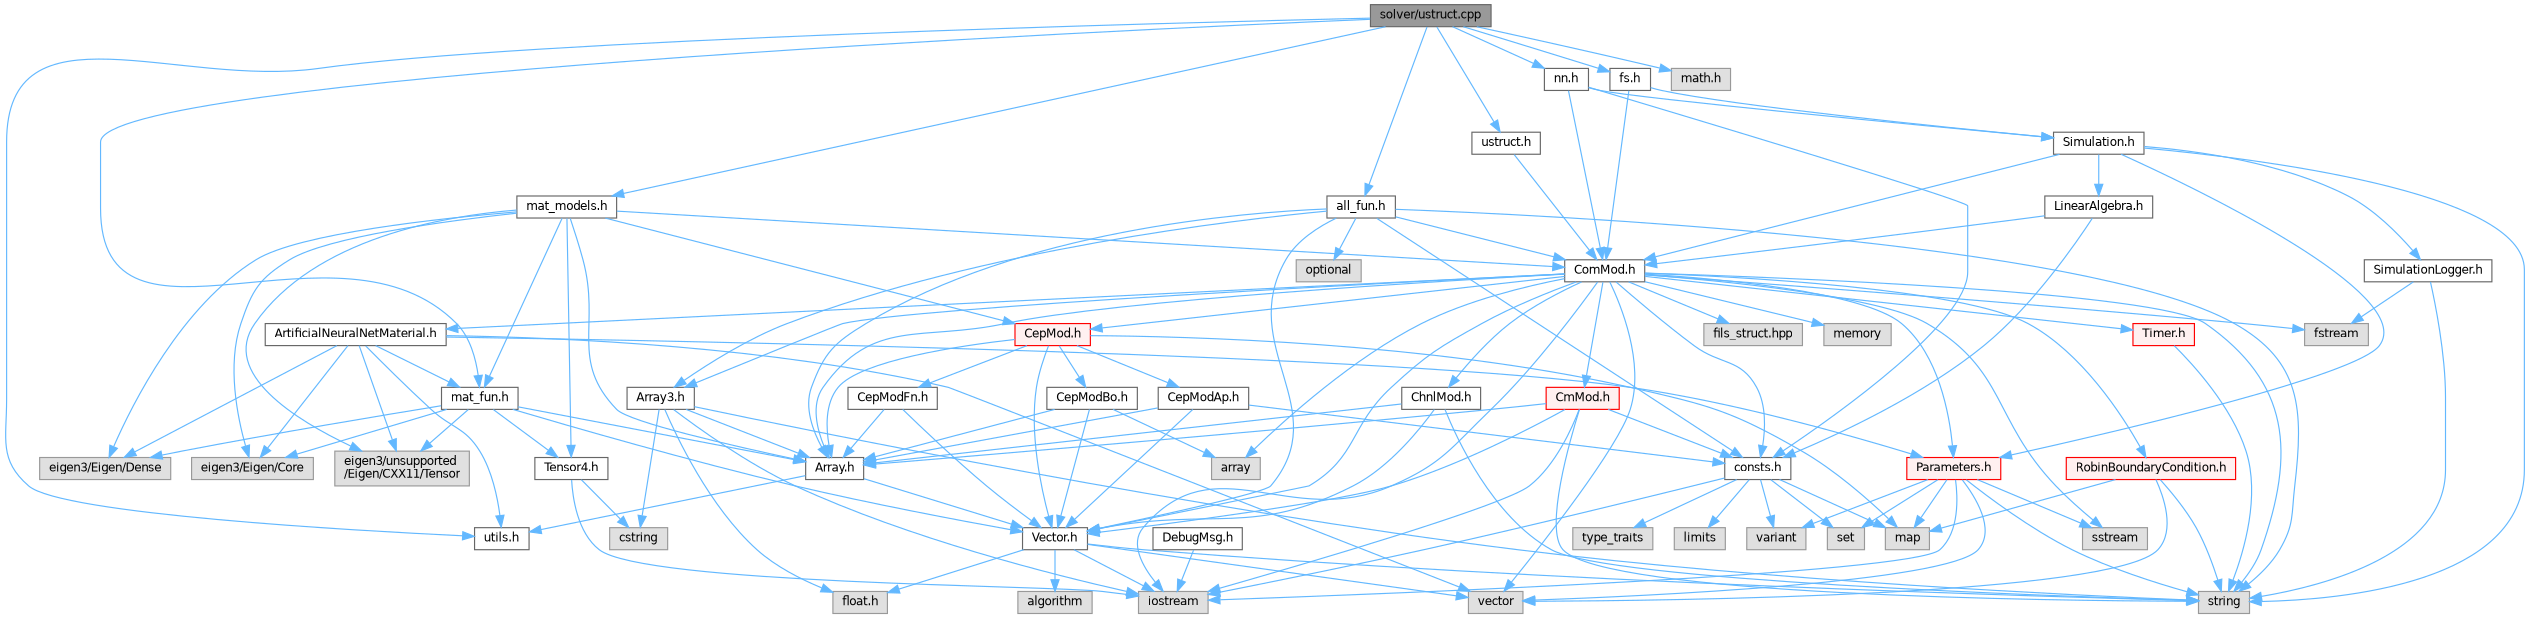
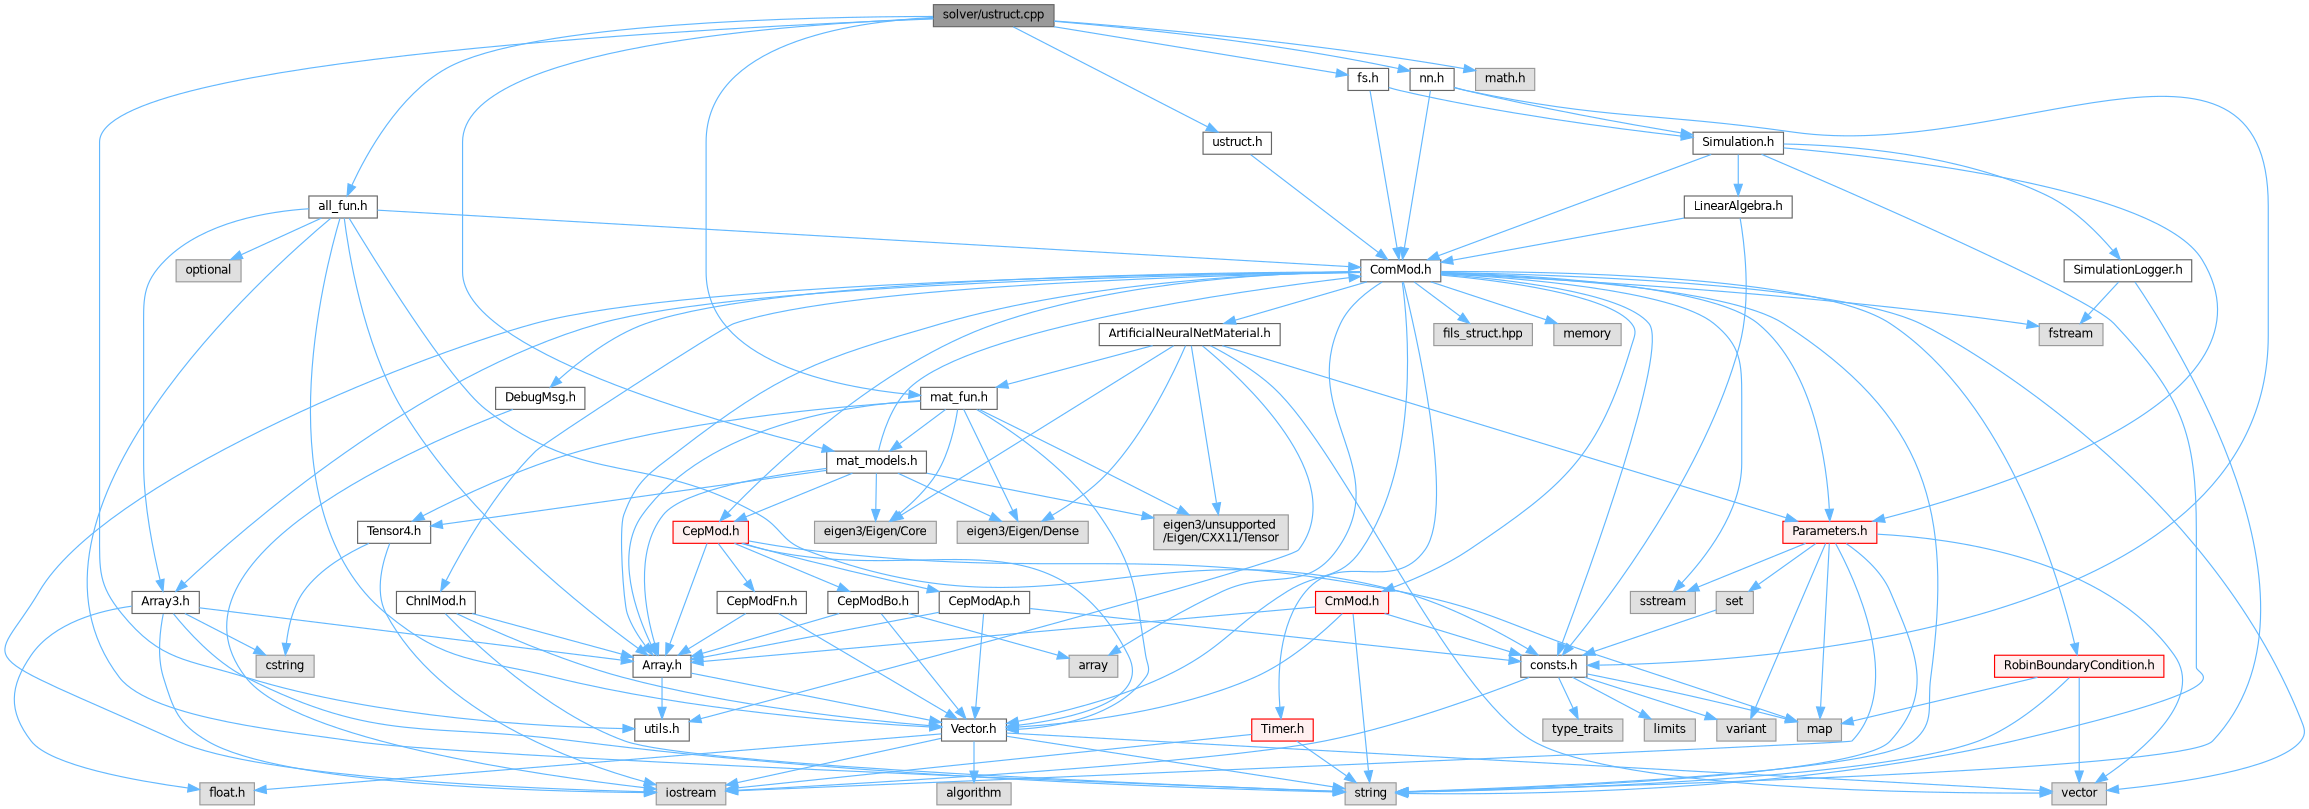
none -> (950, 283)
(526, 297) -> (923, 427)
(1797, 500) -> (1655, 631)
(1420, 528) -> (995, 761)
